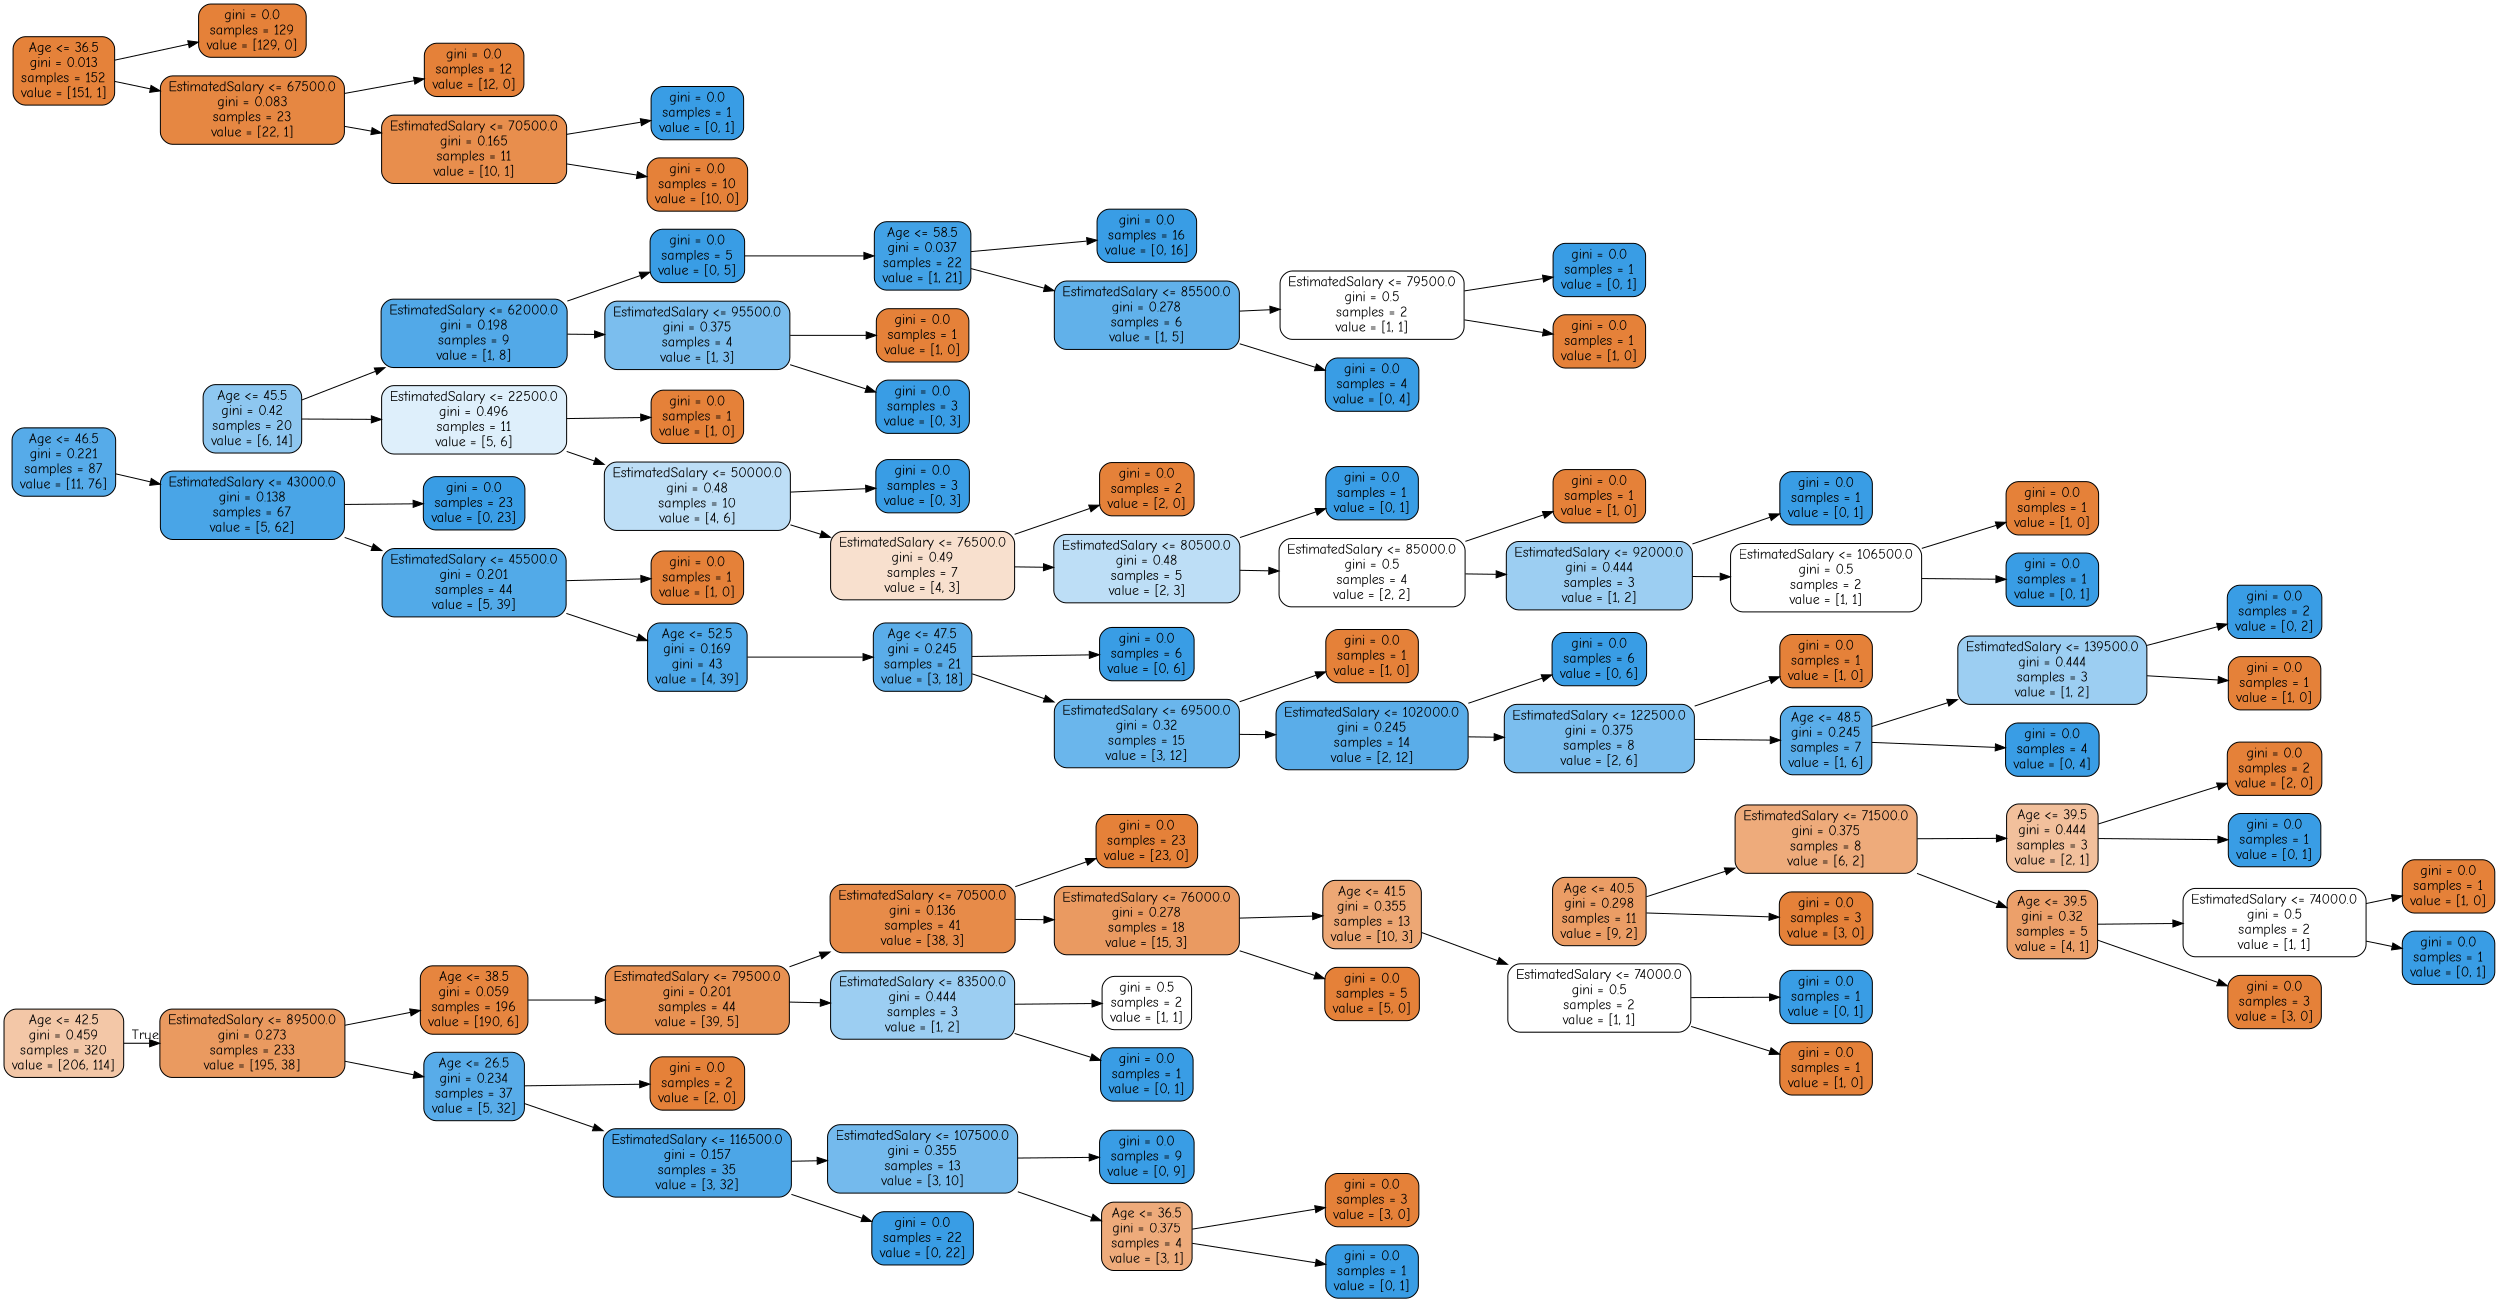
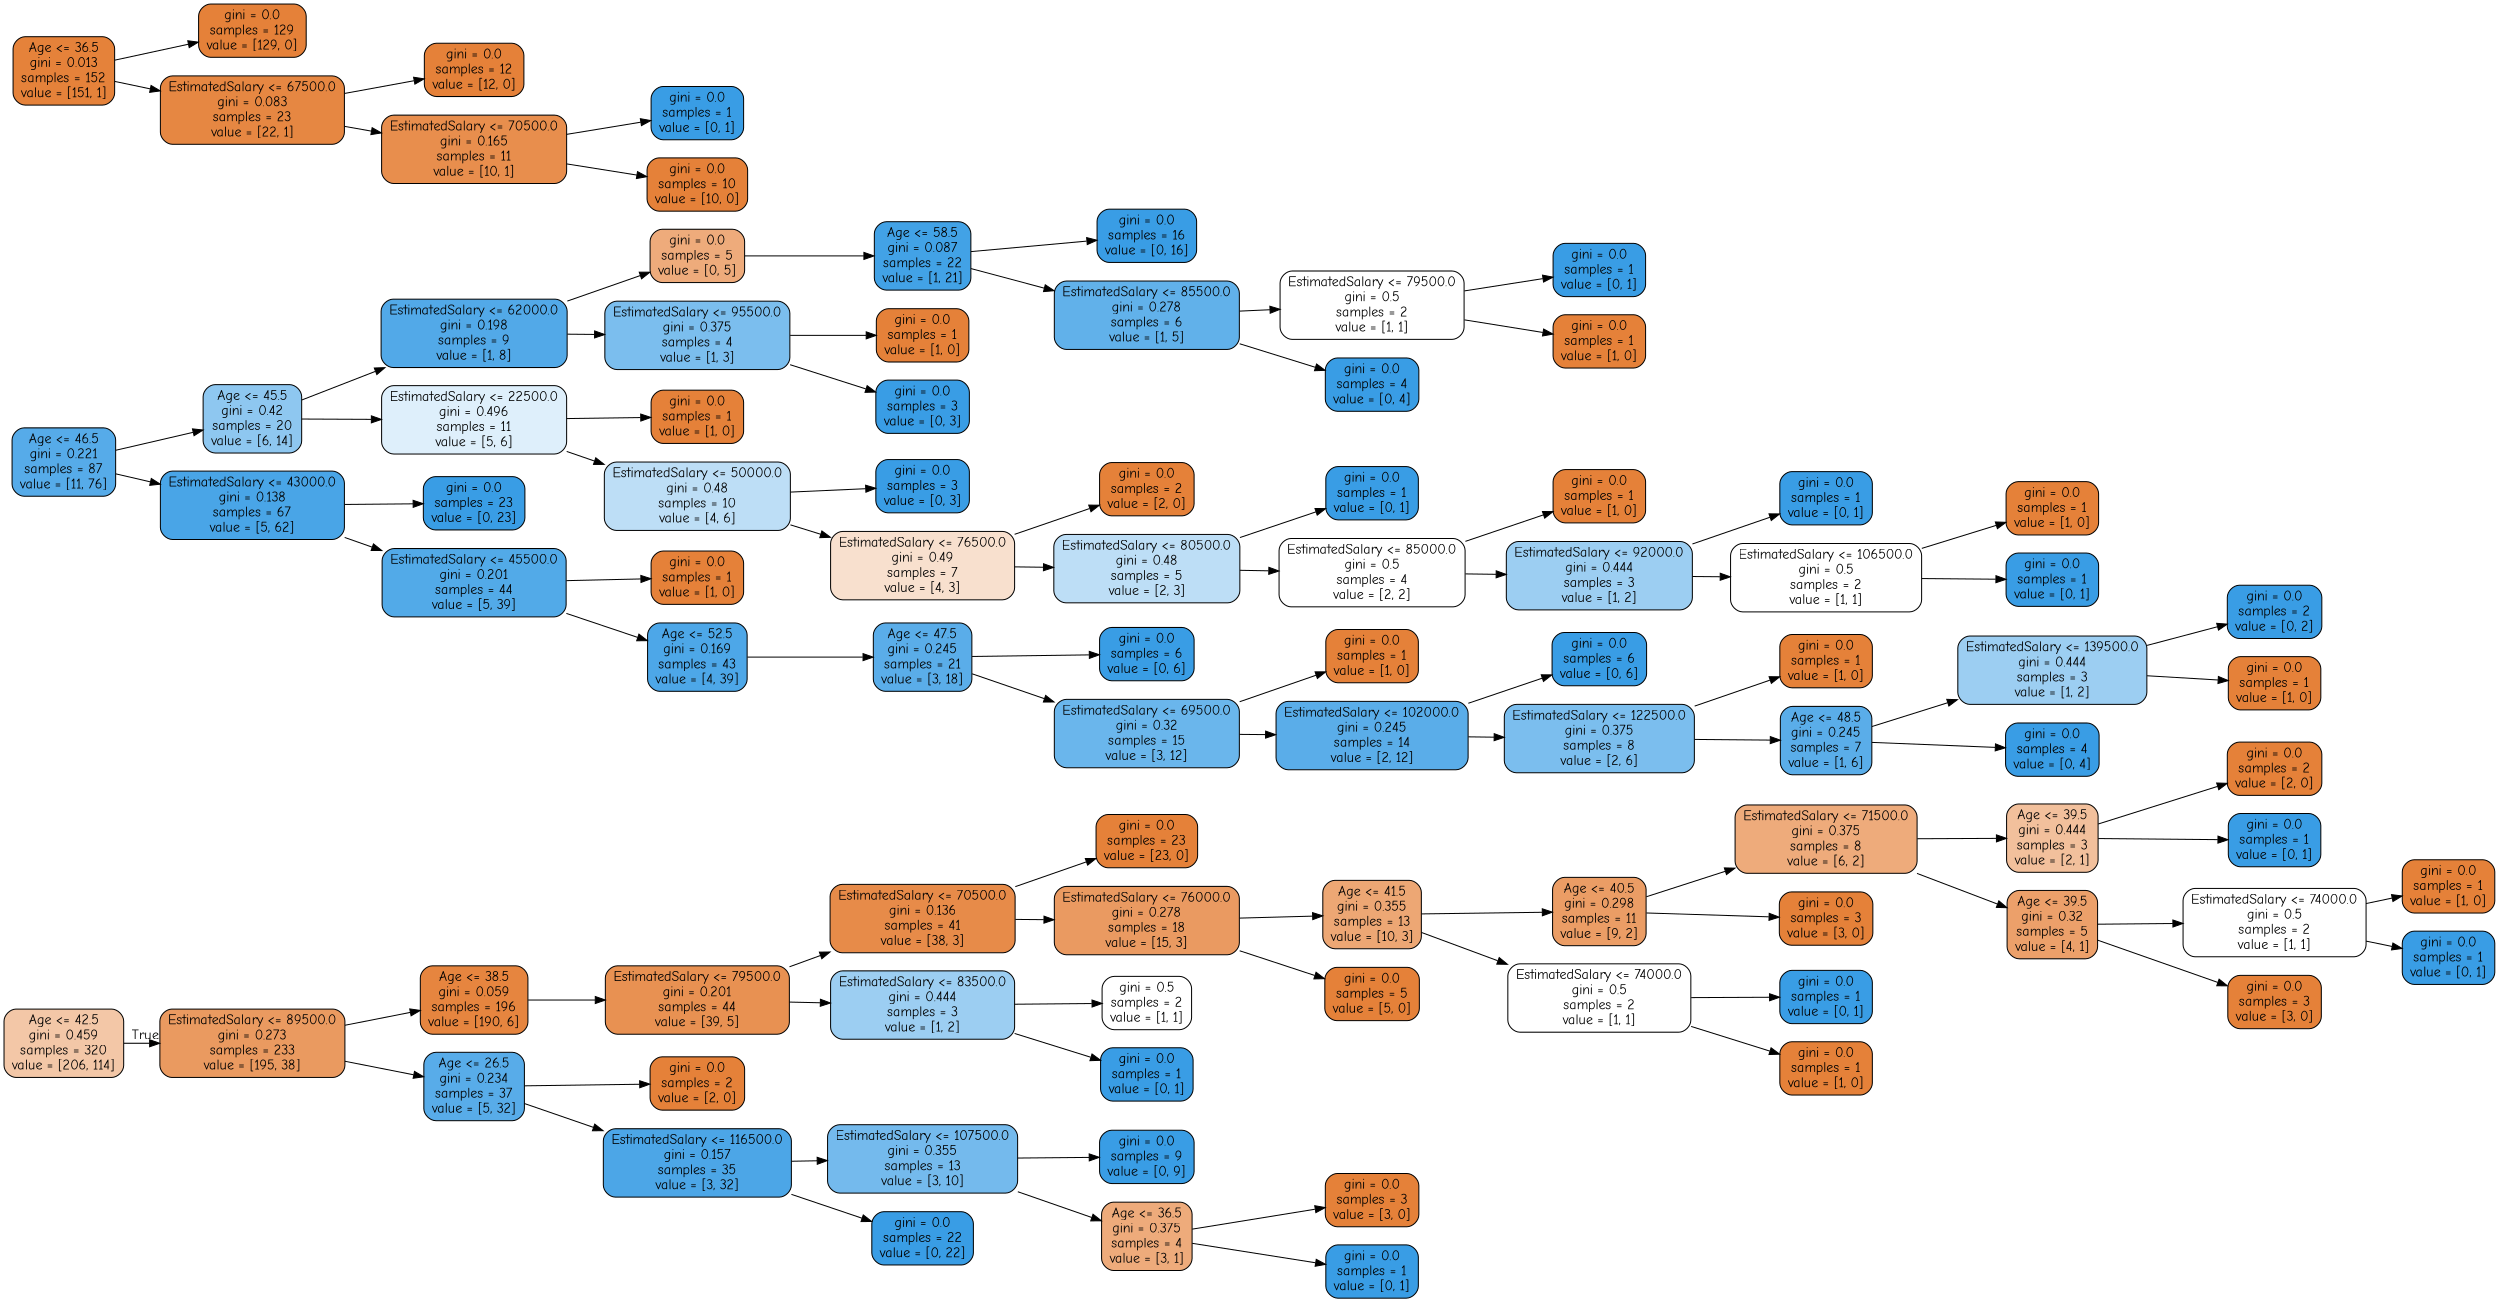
(697, 256) -> (697, 256)
(923, 256) -> (923, 256)
none -> (154, 441)
(697, 657) -> (697, 657)
none -> (1482, 913)
